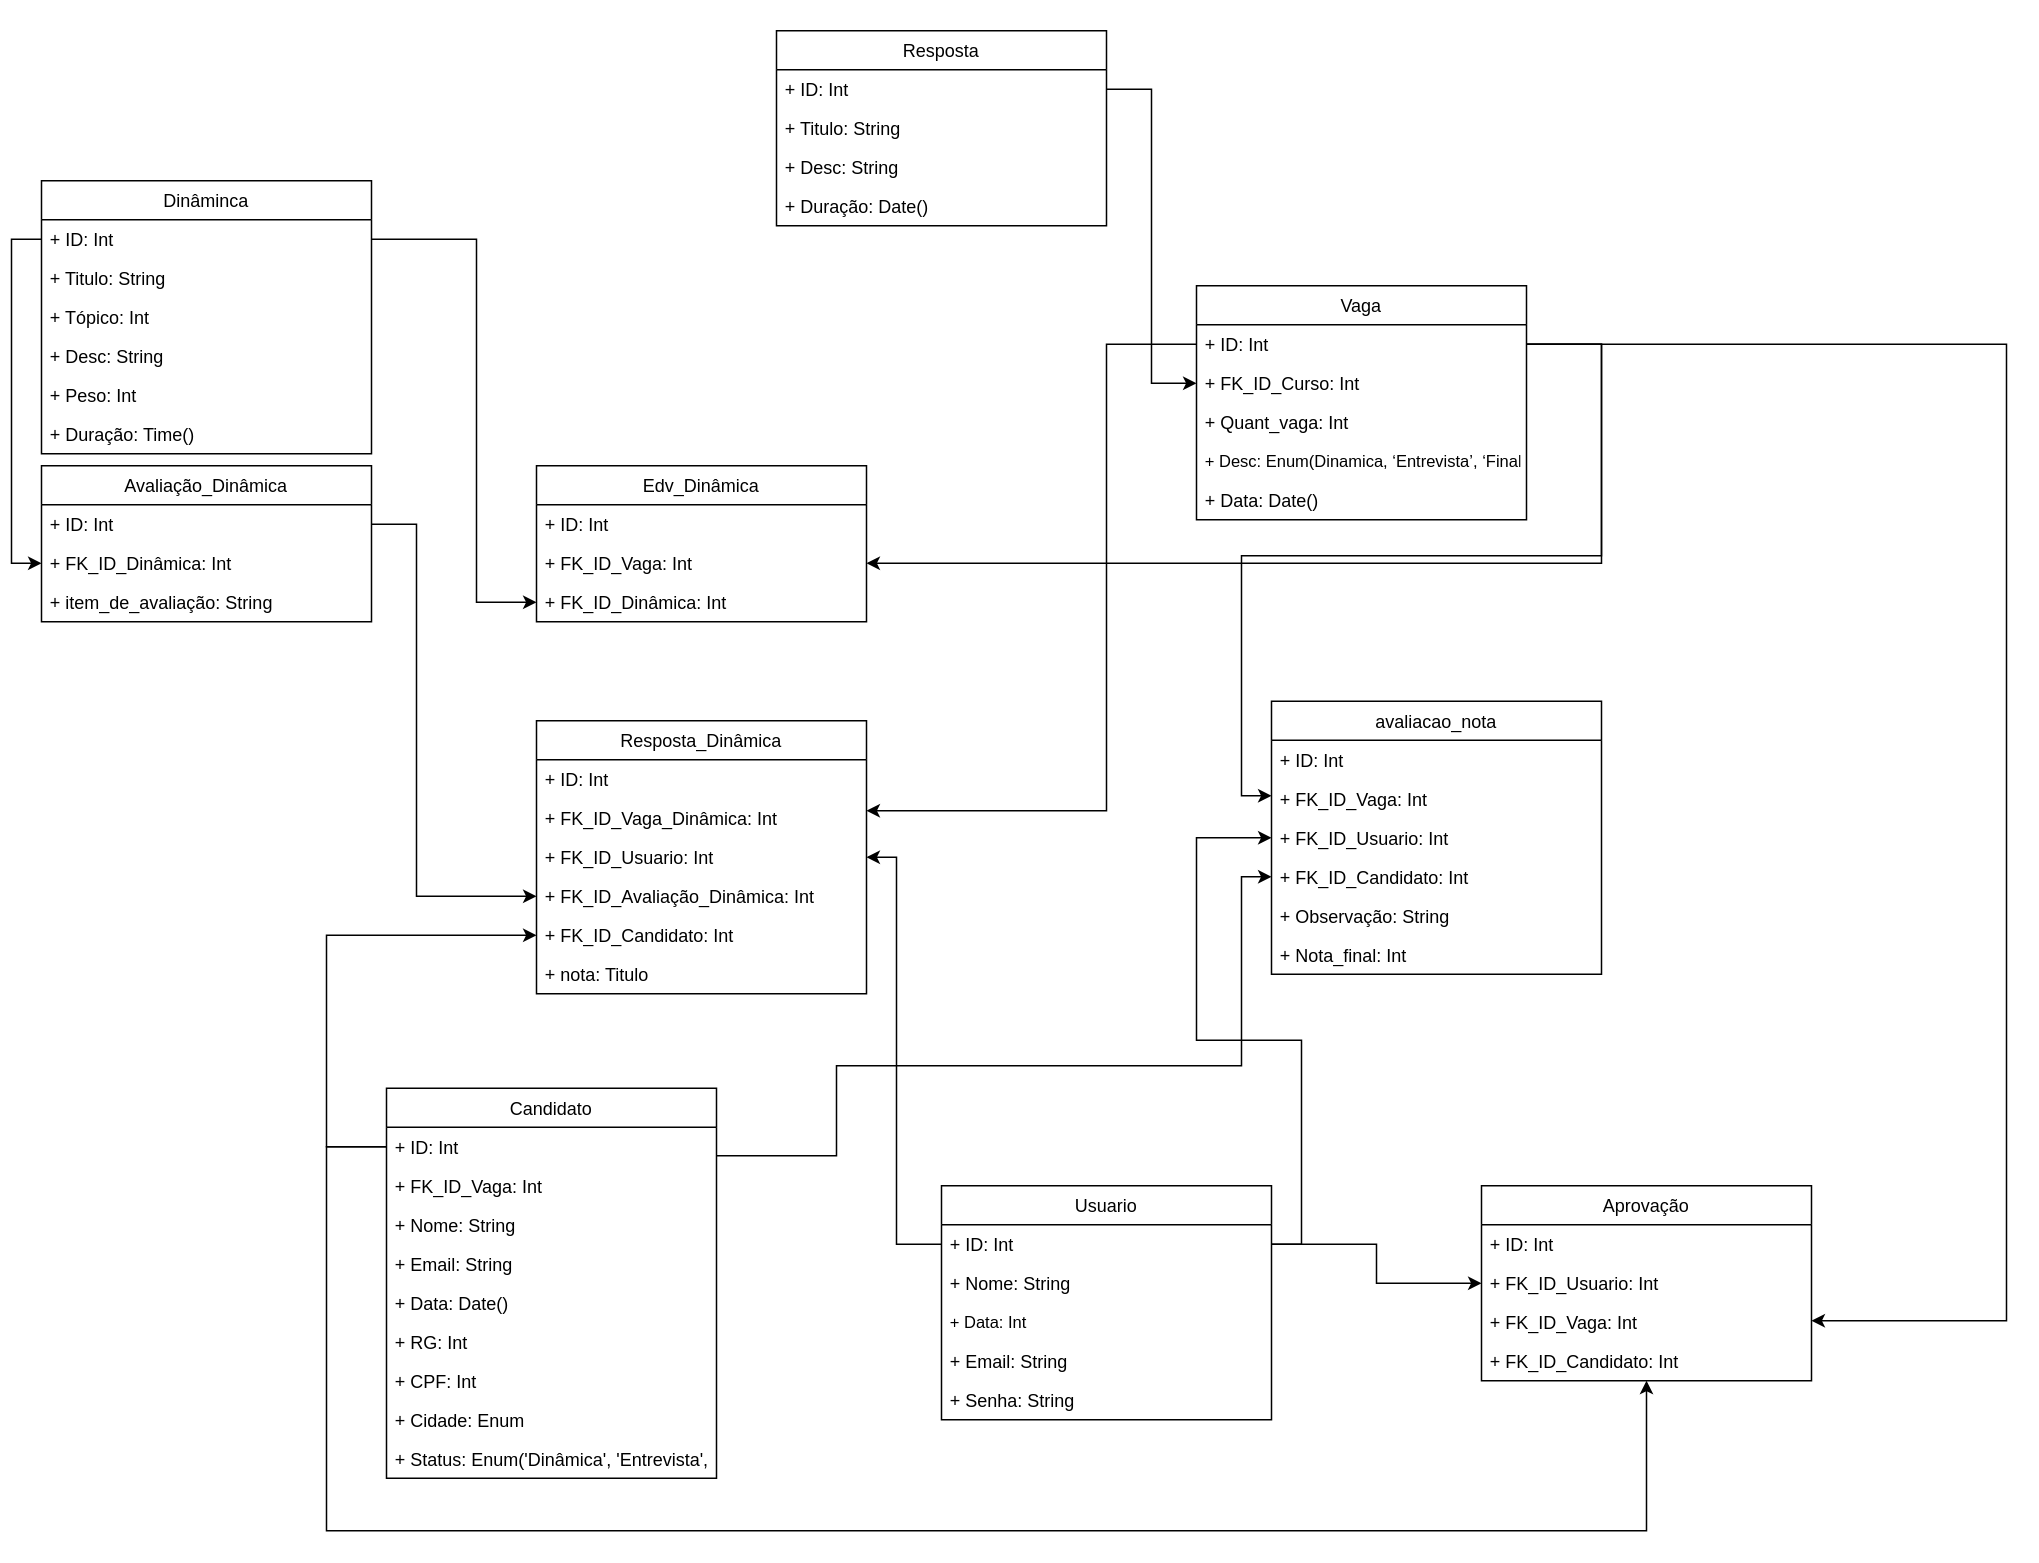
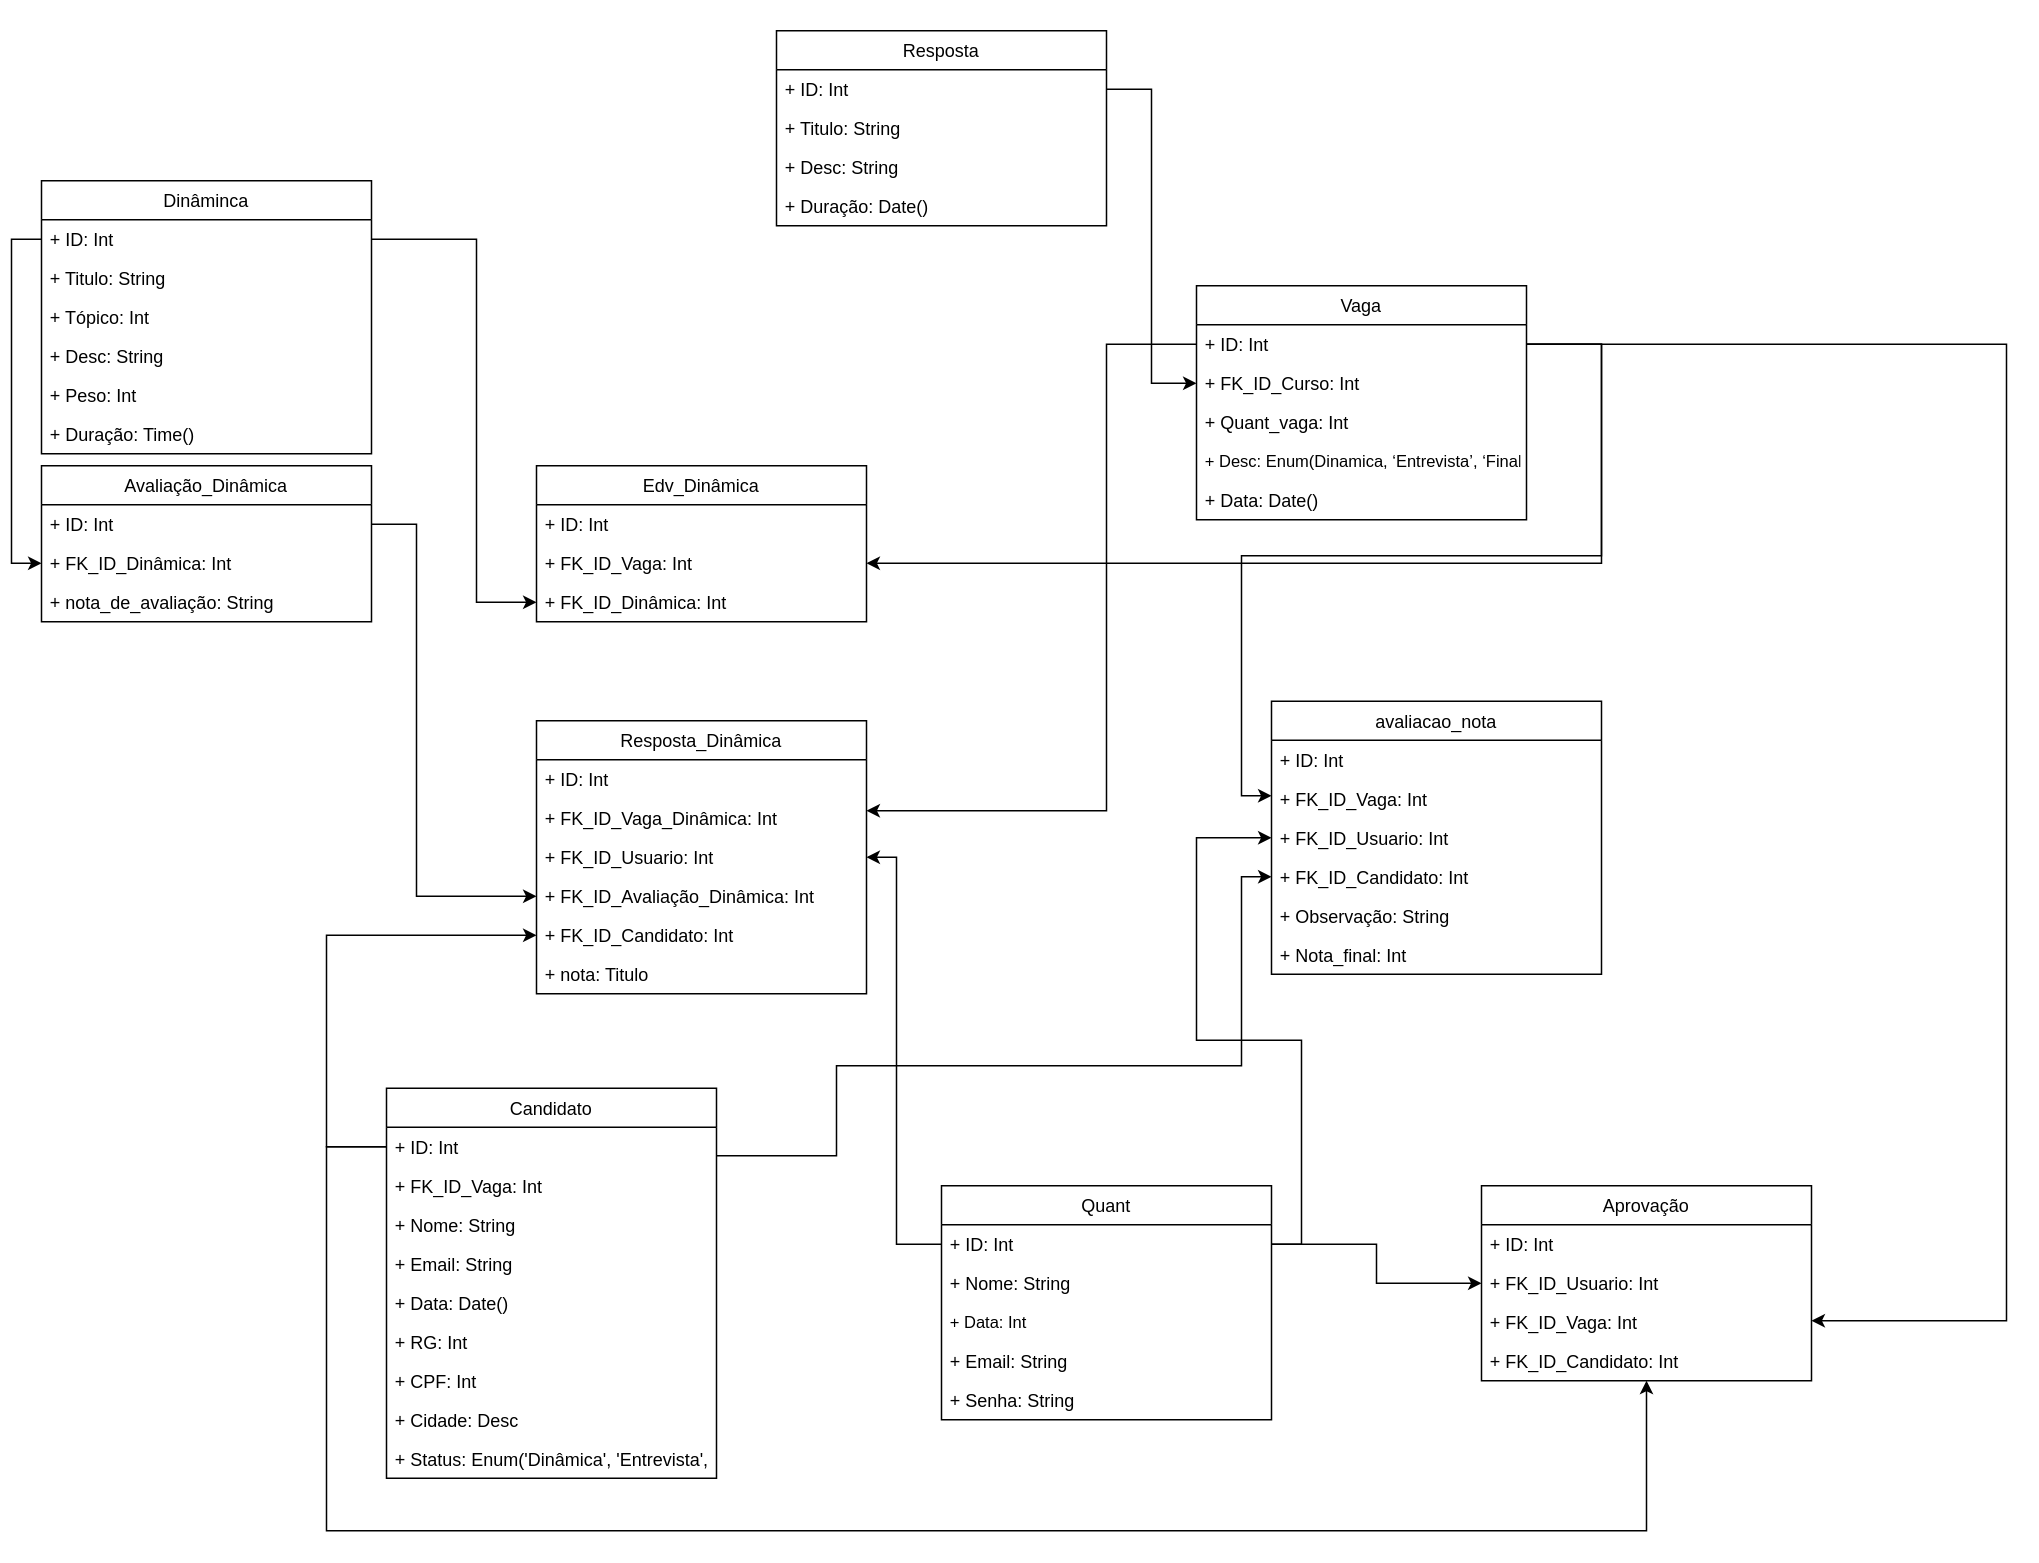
(169, 603) -> (172, 603)
(1106, 1206) -> (1106, 1206)
(456, 1421) -> (456, 1421)
